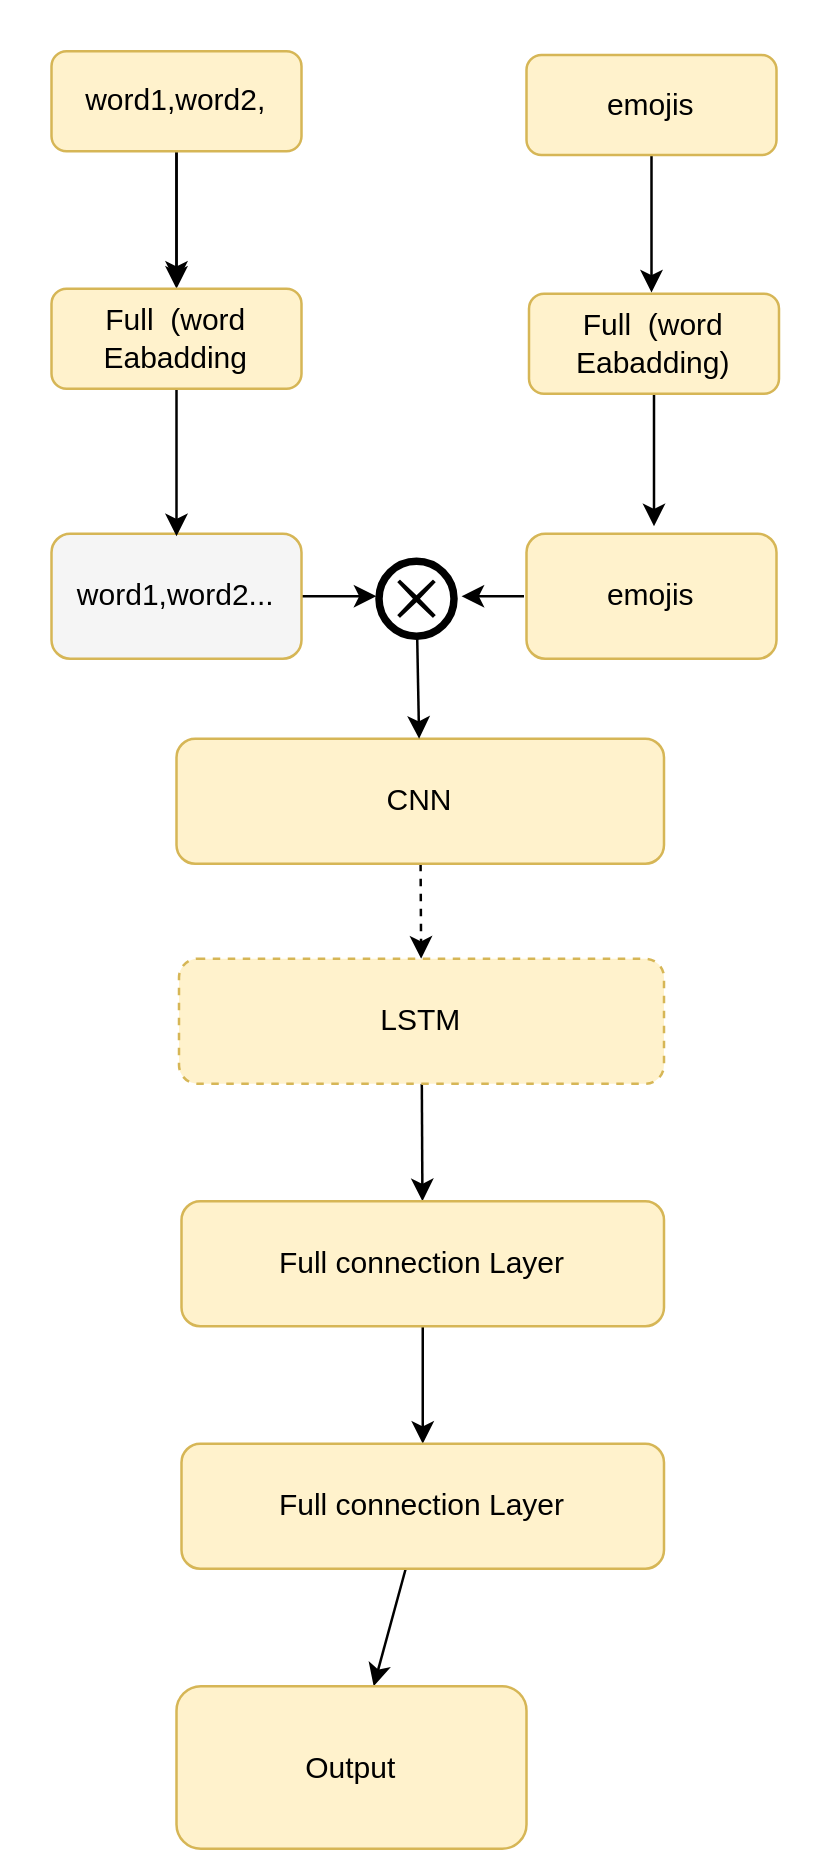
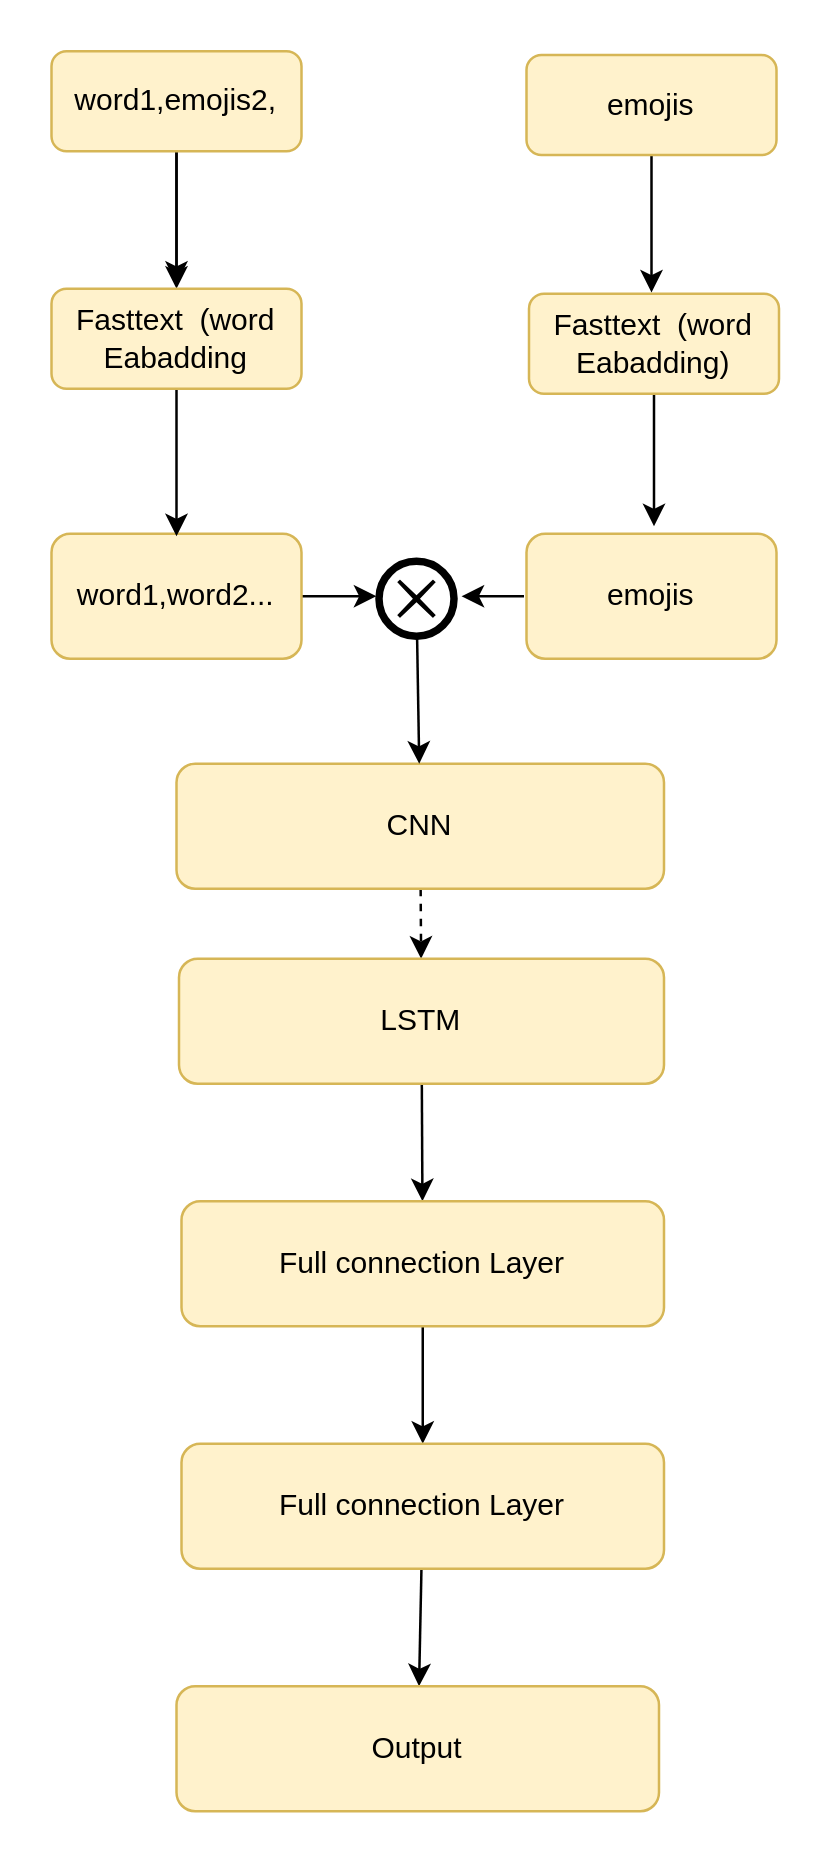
(176, 101) -> (176, 101)
(176, 339) -> (176, 339)
(654, 344) -> (654, 344)
(176, 596) -> (176, 596)
(420, 801) -> (420, 826)
(421, 1021) -> (421, 1021)
(351, 1768) -> (418, 1749)
